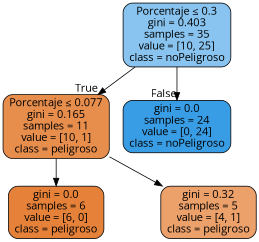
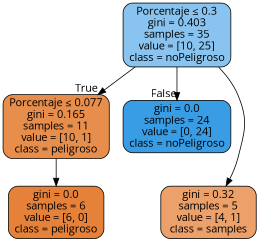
(133, 170) -> (245, 121)
(209, 229) -> (209, 229)
